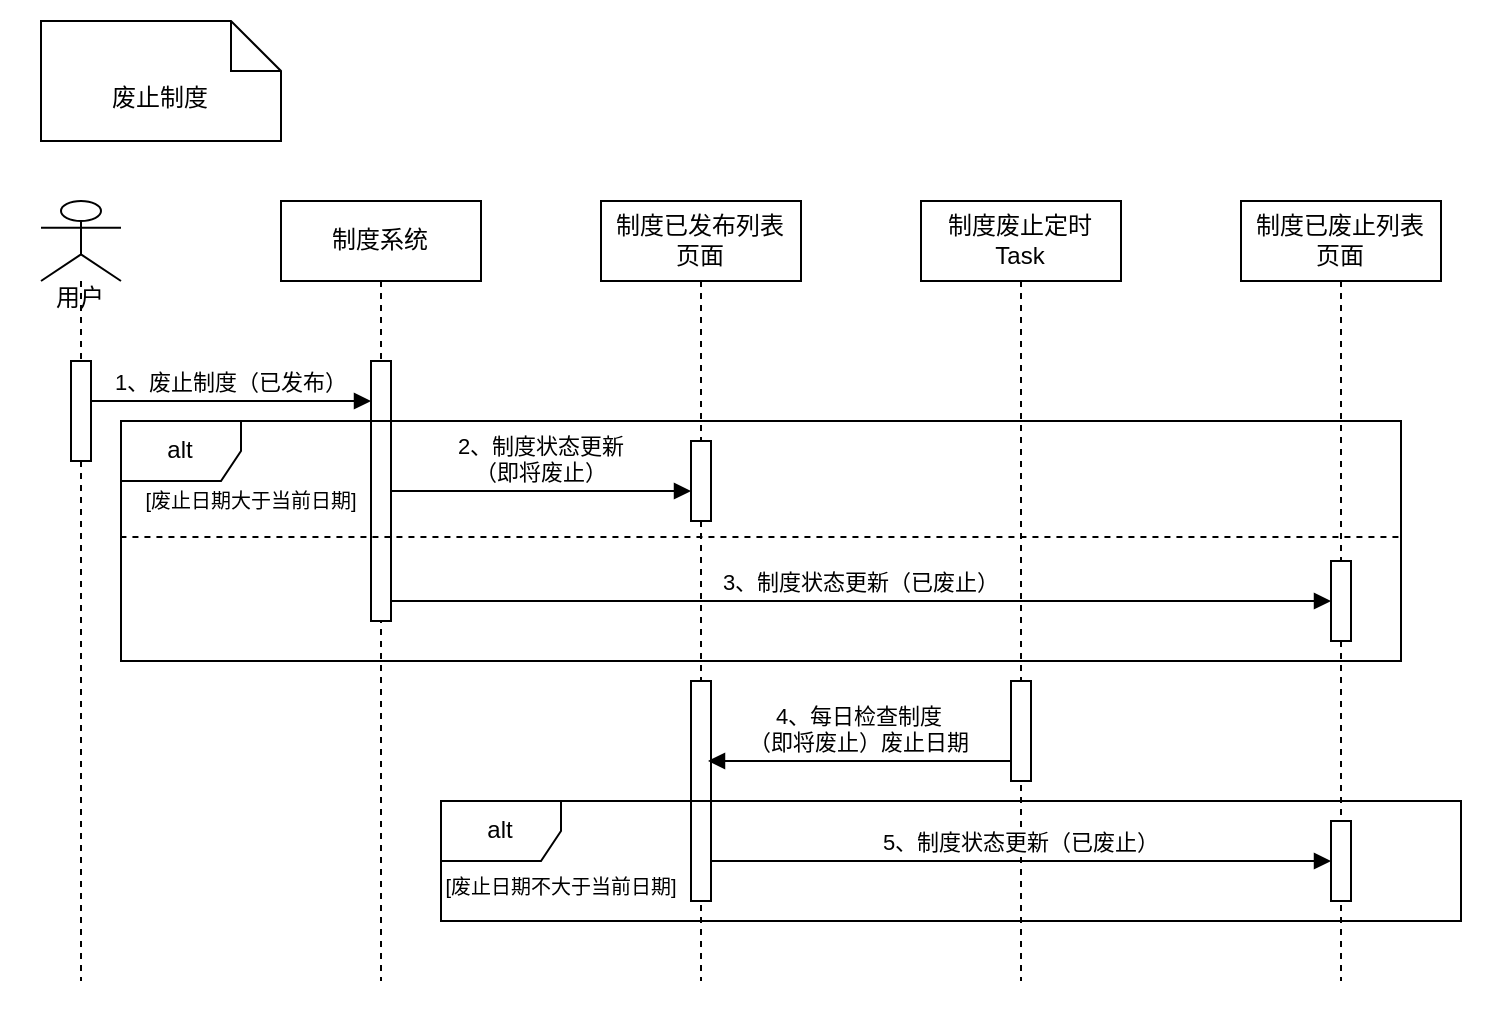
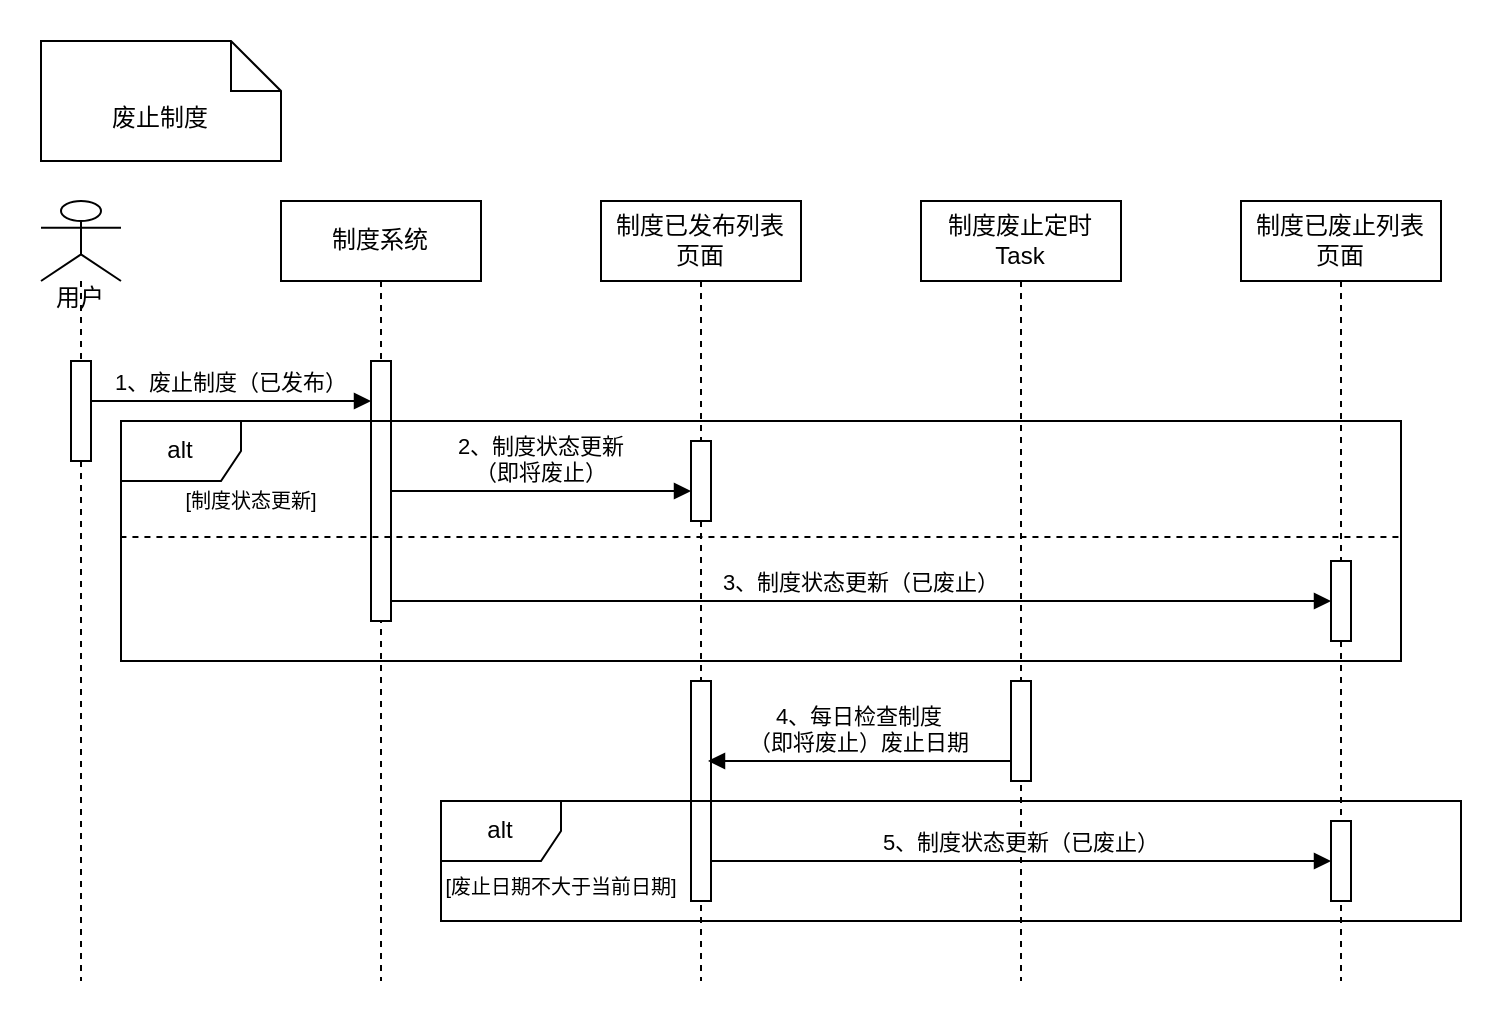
(161, 81) -> (161, 101)
(252, 501) -> (252, 501)
